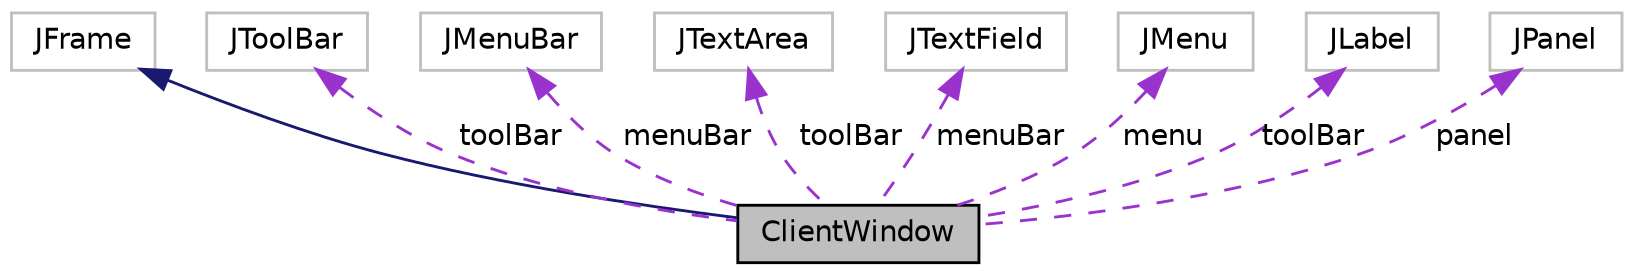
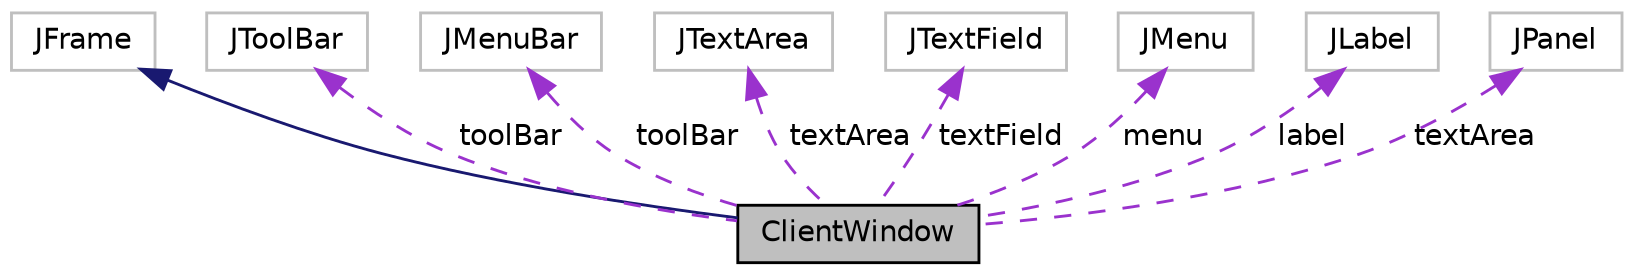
(683, 138) -> (683, 138)
(847, 138) -> (847, 138)
(996, 138) -> (996, 138)
(1309, 138) -> (1309, 138)
(1471, 138) -> (1471, 138)
